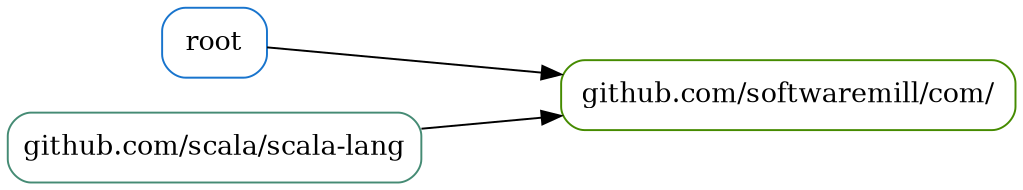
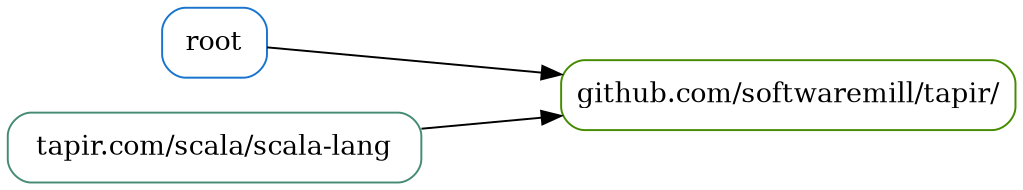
(788, 95) -> (788, 95)
(215, 148) -> (215, 148)
